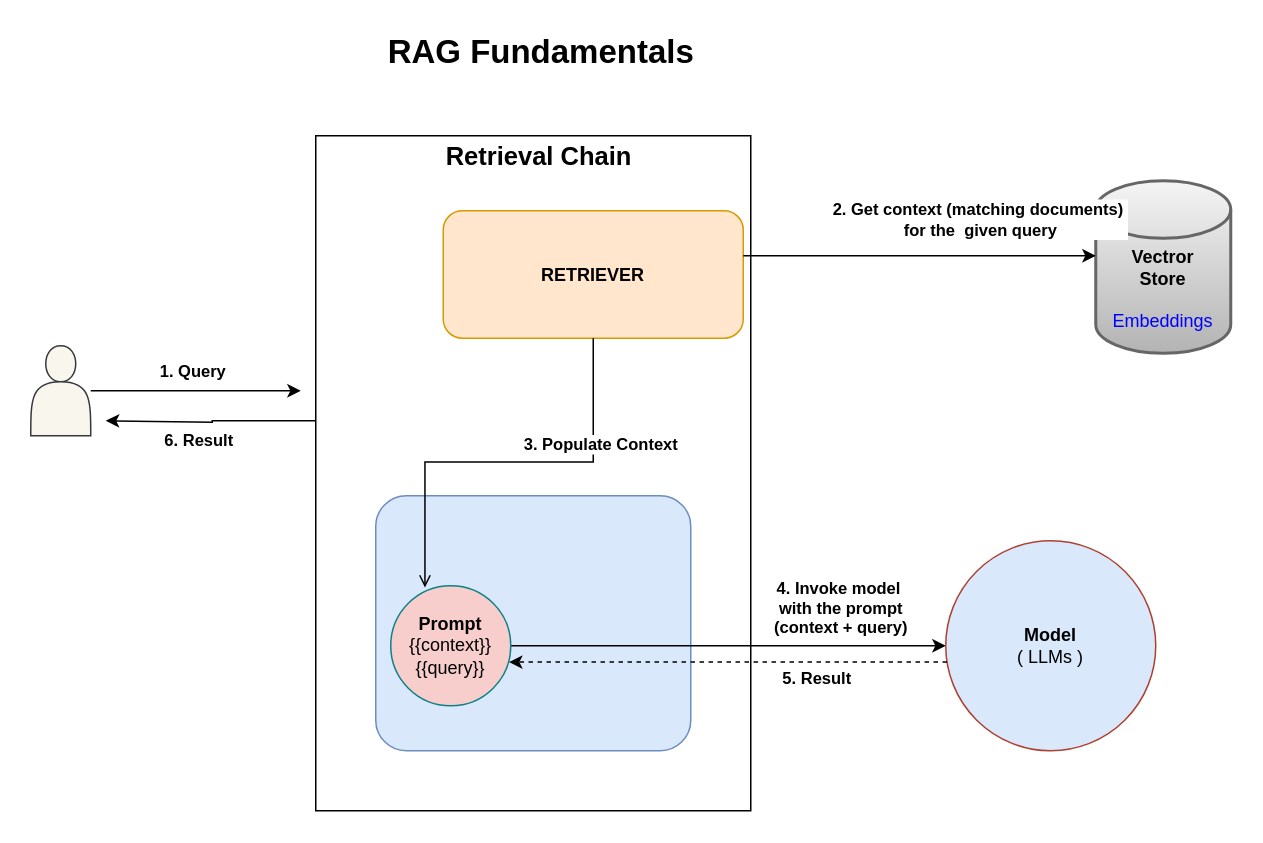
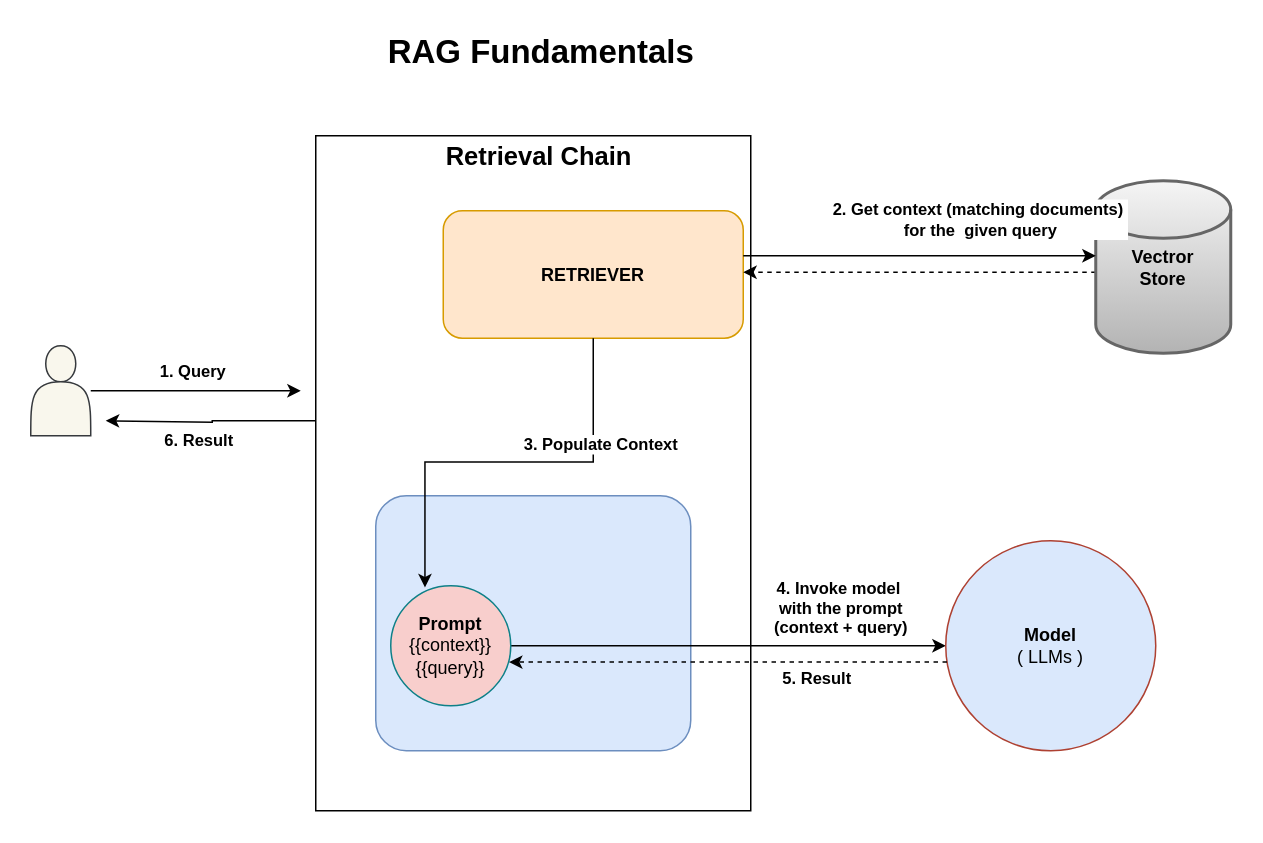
none -> (924, 272)
(1163, 322) -> none
(425, 578) -> (425, 576)
